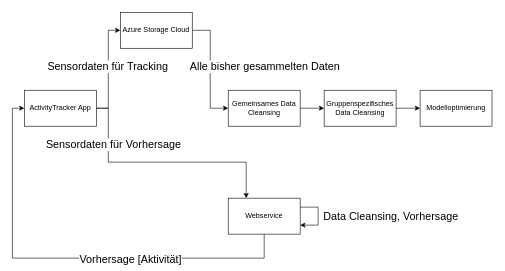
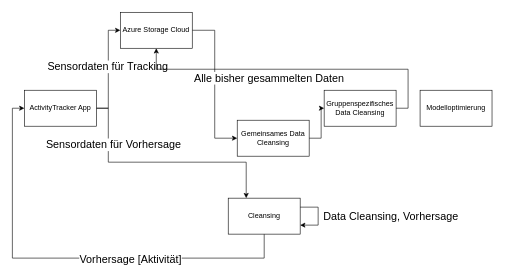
(264, 108) -> (273, 138)
(414, 108) -> (276, 69)
(264, 216) -> (264, 216)
